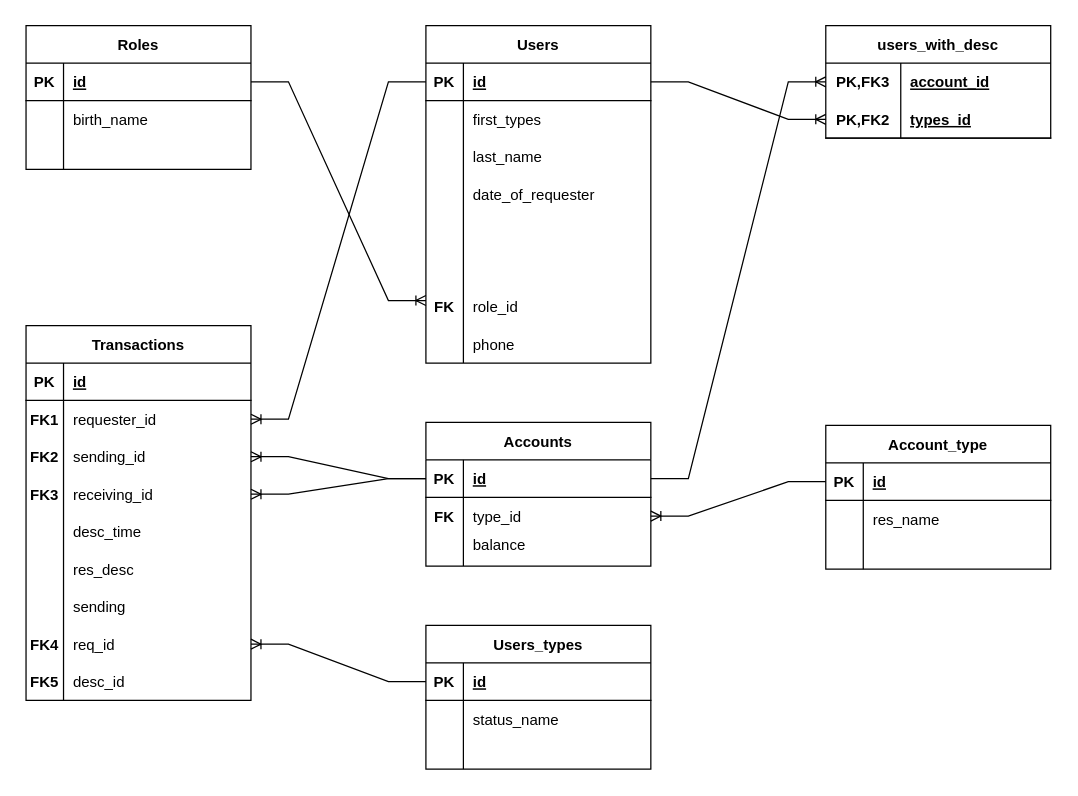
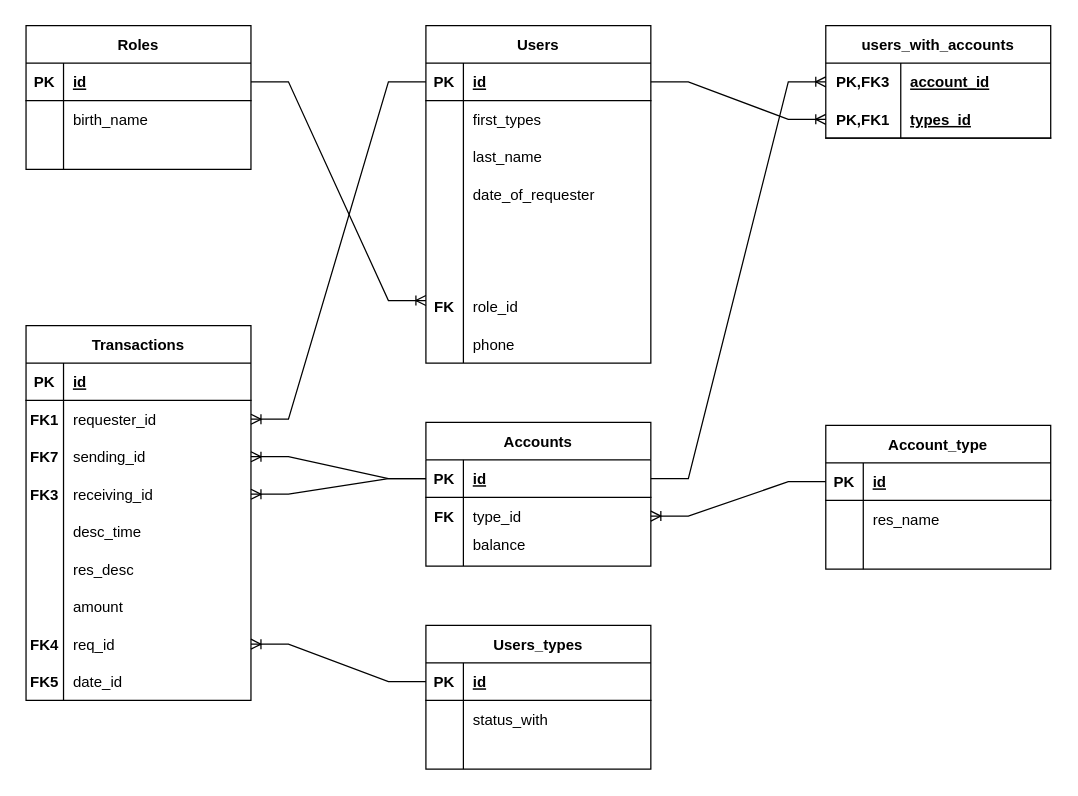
(938, 45) -> (938, 45)
(863, 120) -> (863, 120)
(44, 458) -> (44, 458)
(100, 608) -> (98, 608)
(100, 683) -> (100, 683)
(519, 720) -> (517, 720)
